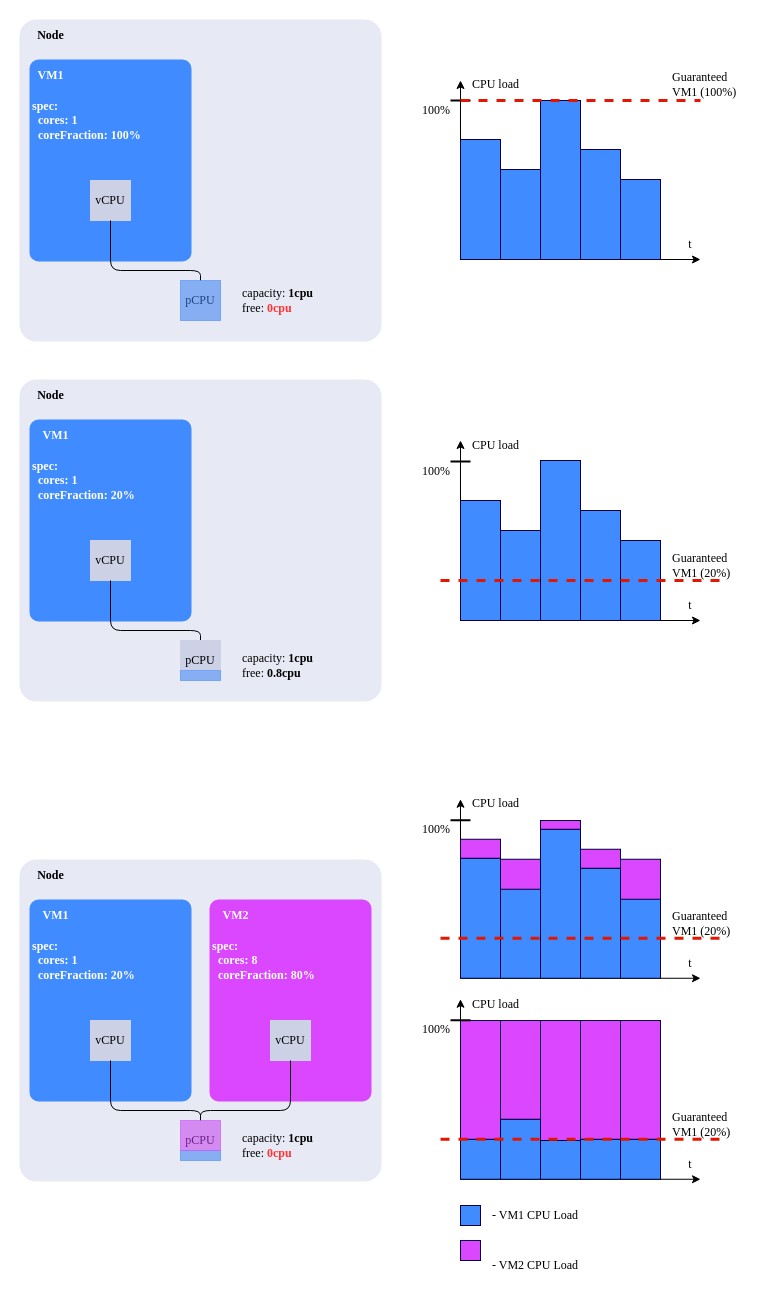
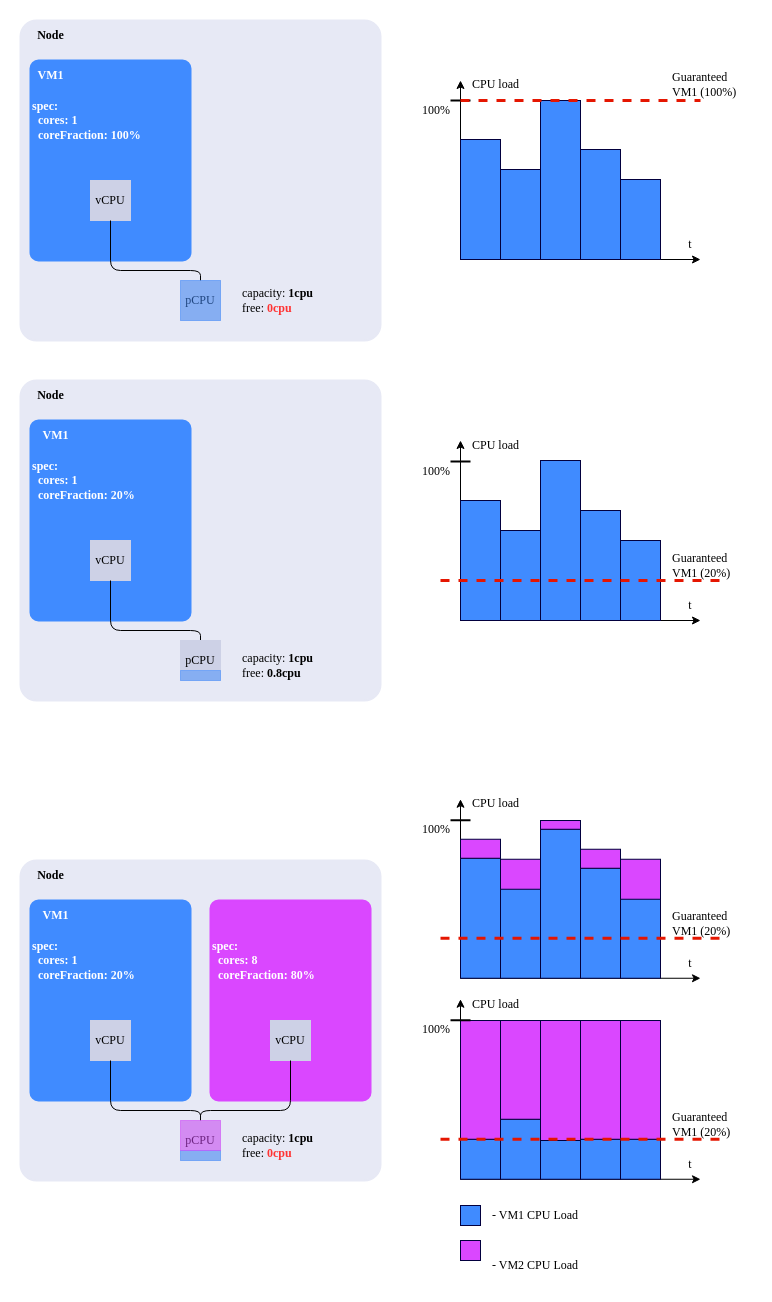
(236, 916) -> none
